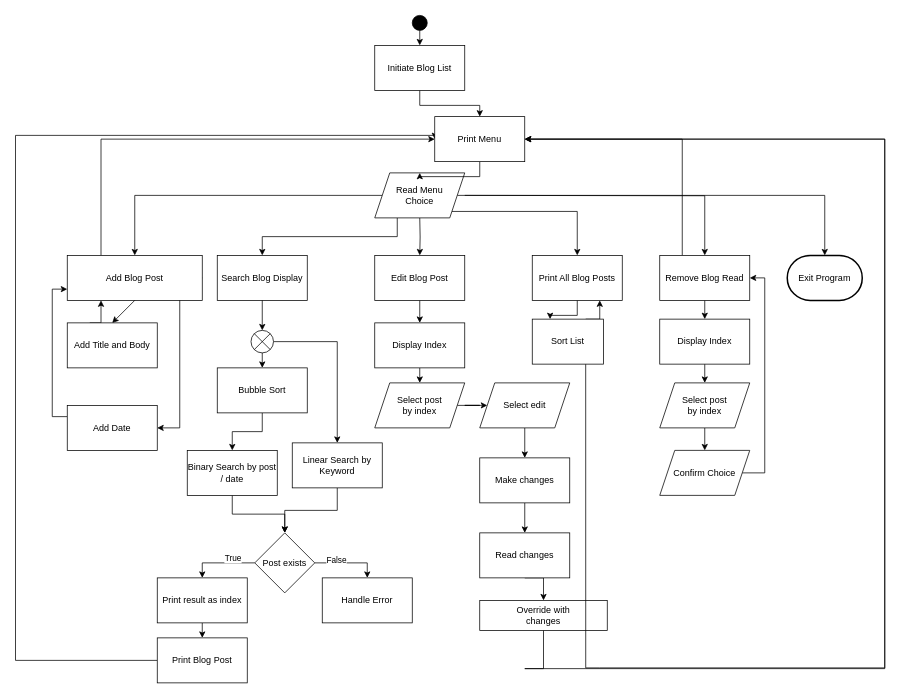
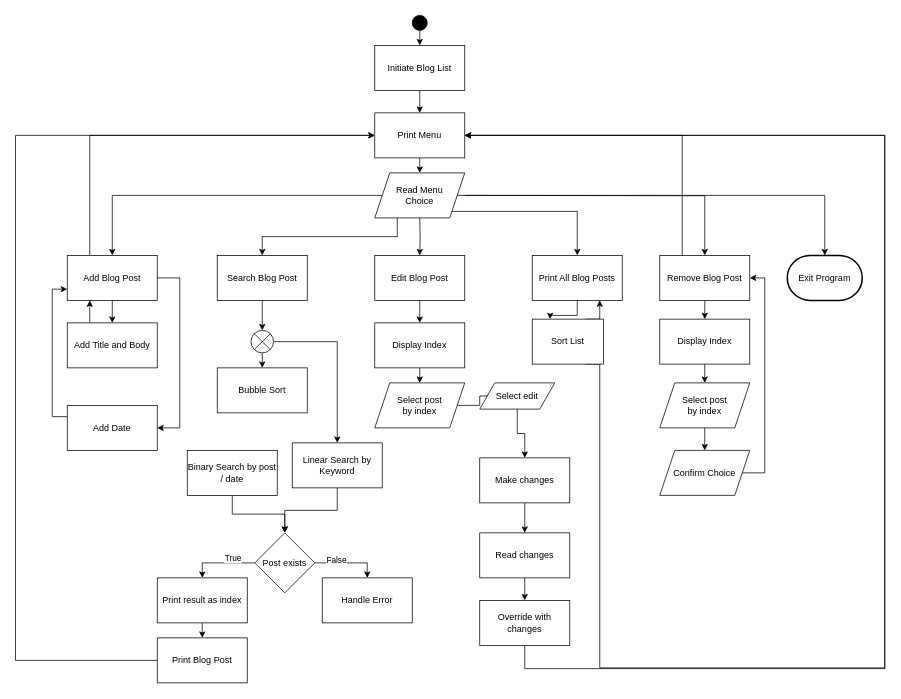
(480, 139) -> (420, 135)
(135, 278) -> (112, 278)
(262, 278) -> (262, 278)
(705, 278) -> (705, 278)
(525, 405) -> (517, 396)
(250, 432) -> none
(543, 615) -> (525, 623)
